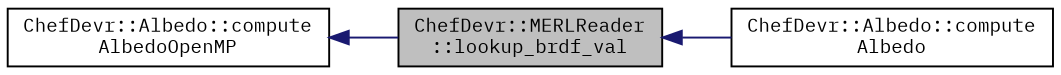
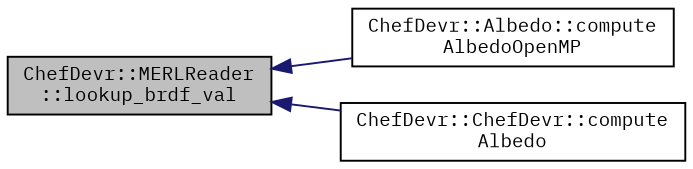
(374, 38) -> (322, 62)
(892, 38) -> (513, 132)
